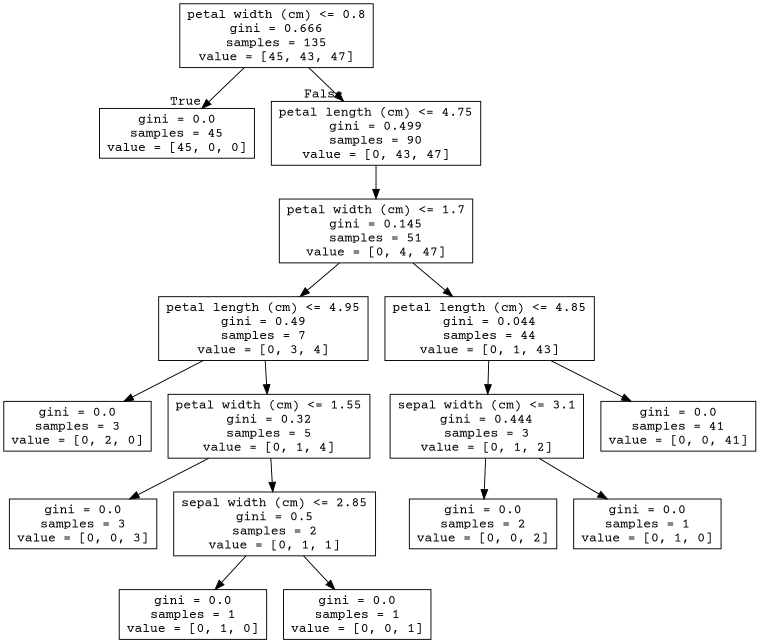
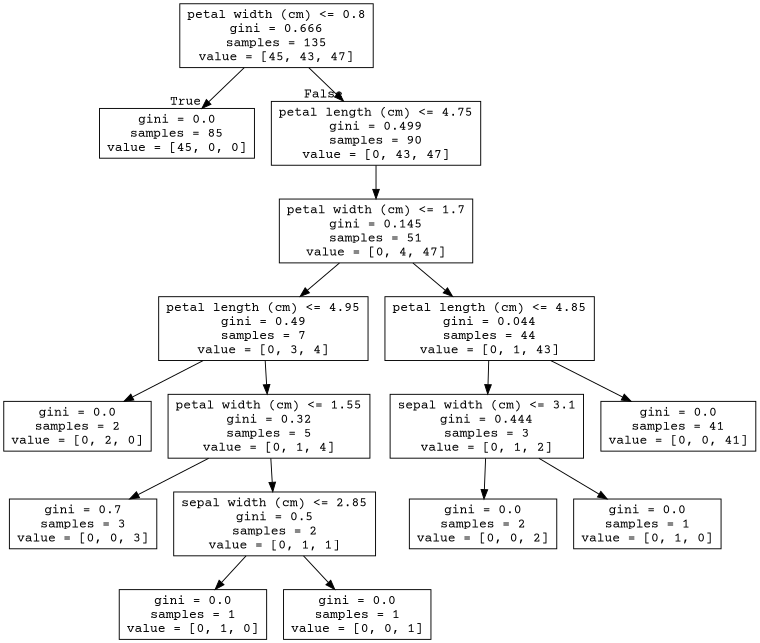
(177, 133) -> (177, 133)
(77, 426) -> (77, 426)
(83, 524) -> (83, 524)
